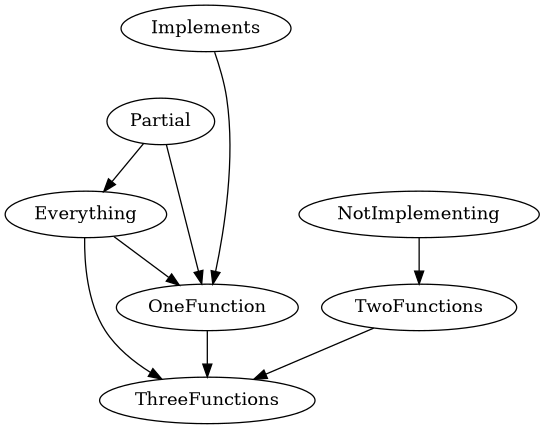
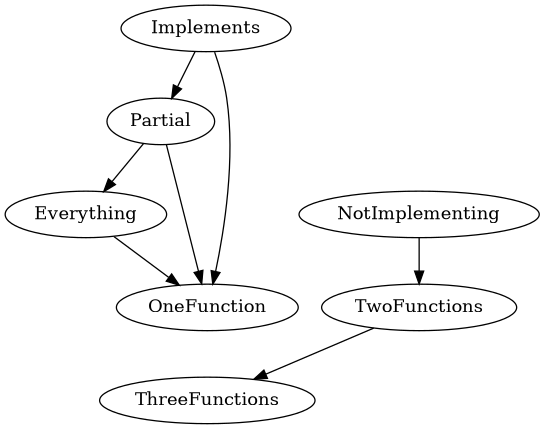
none -> (186, 69)
(97, 315) -> none
(207, 348) -> none
